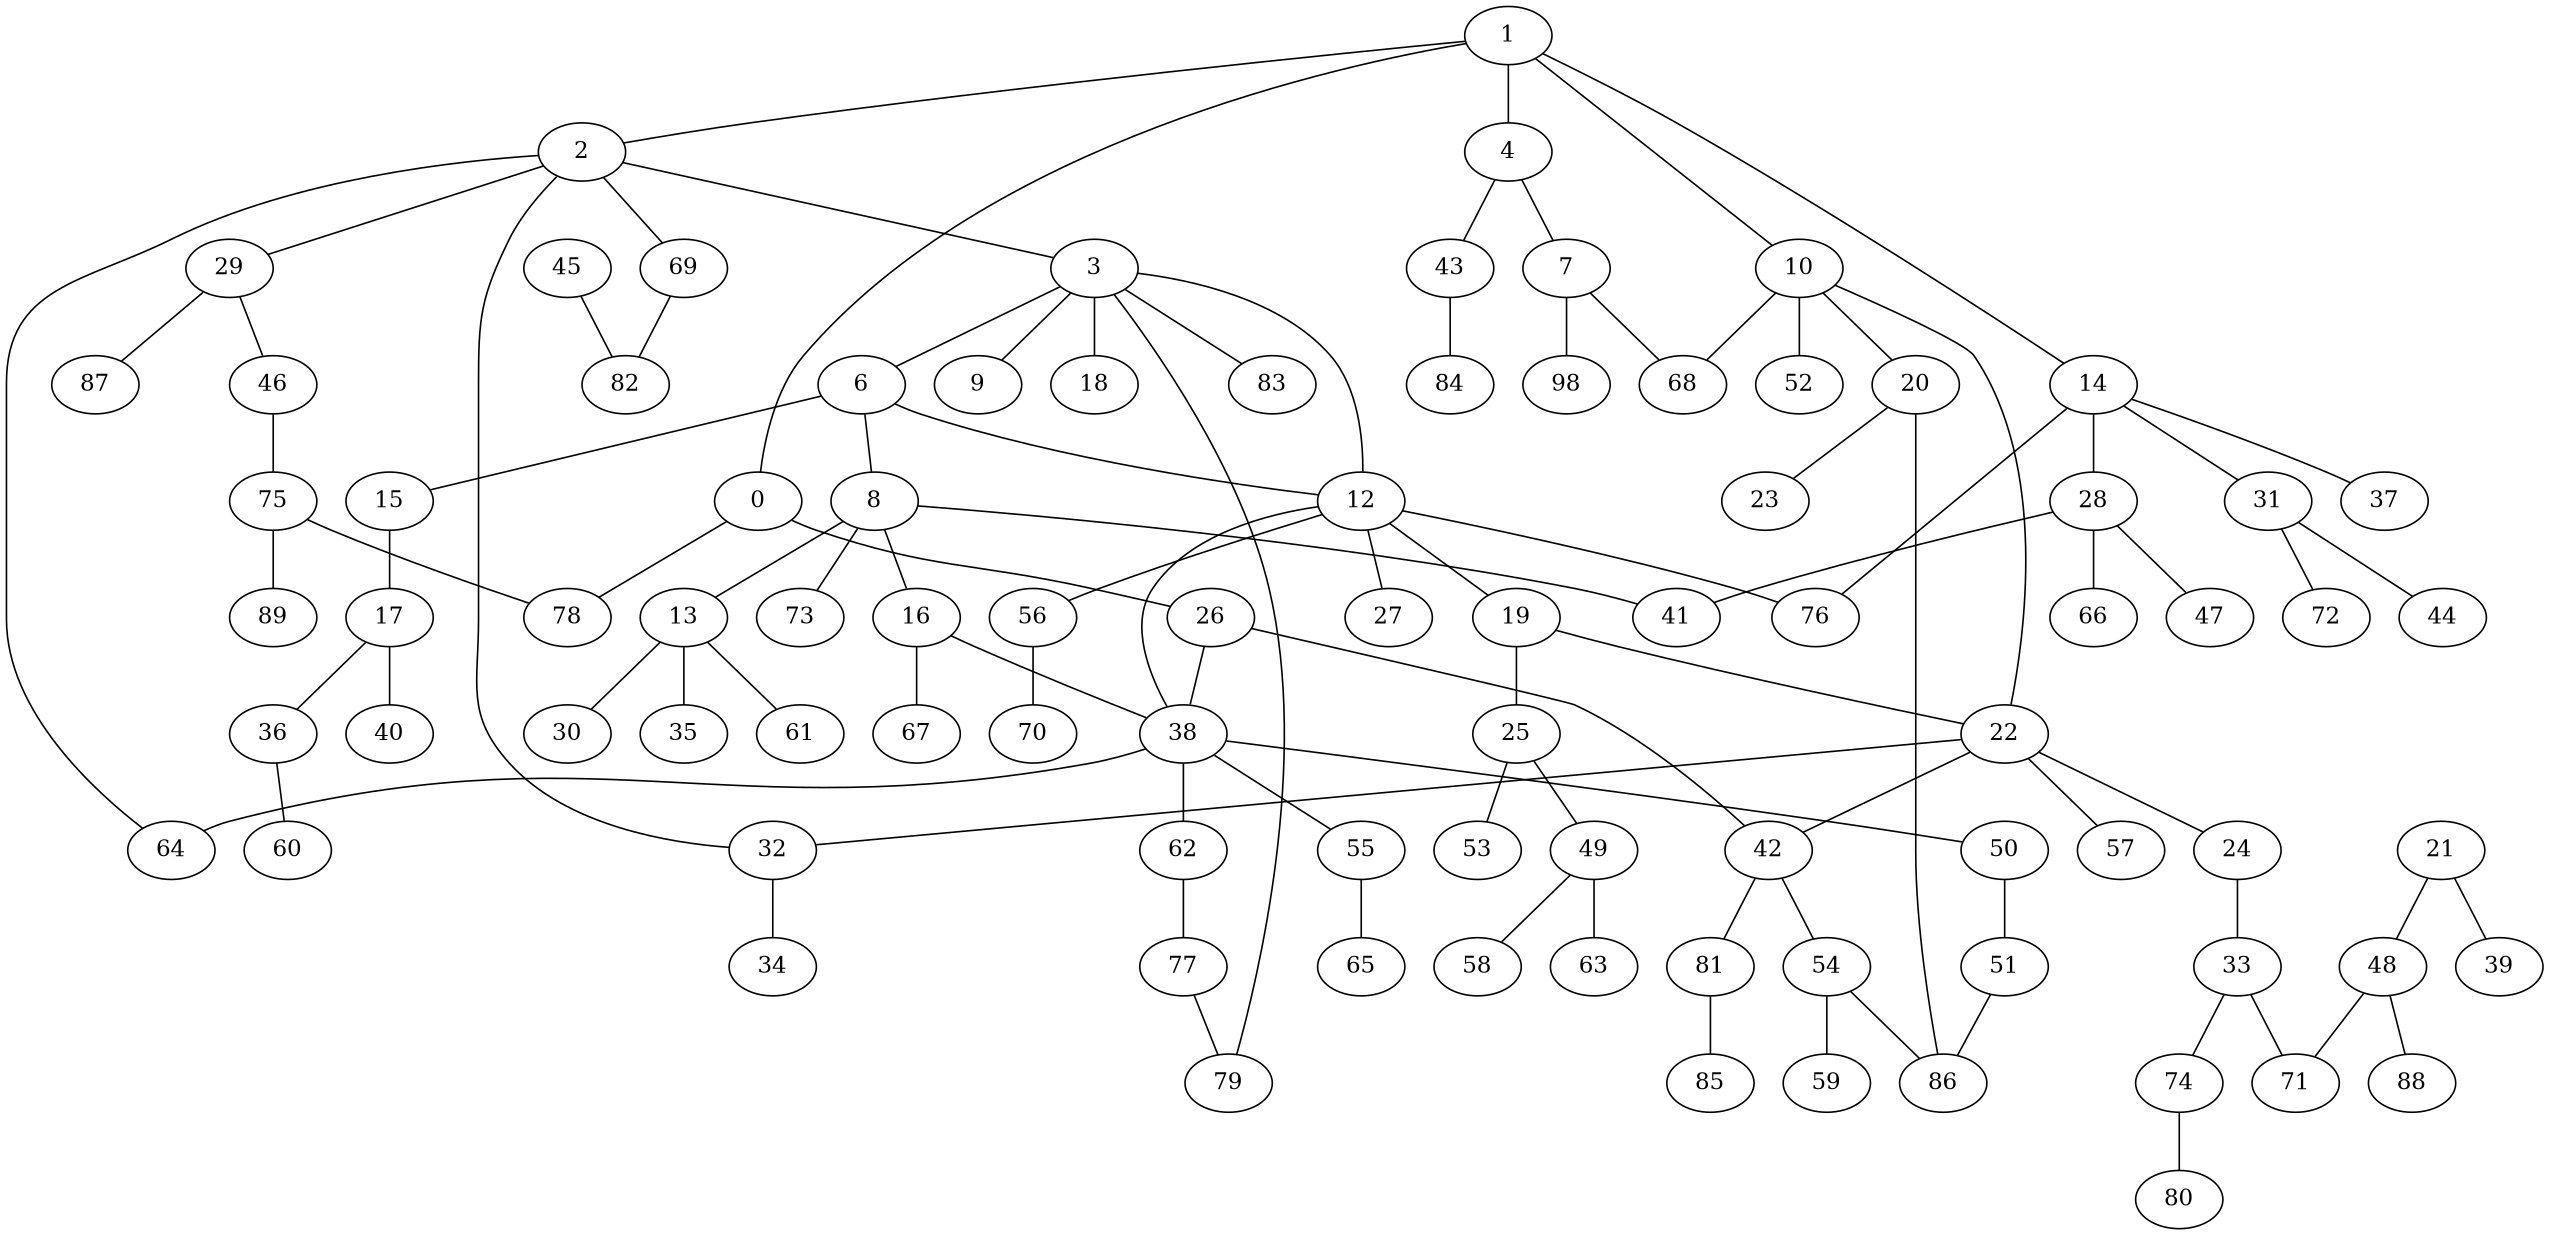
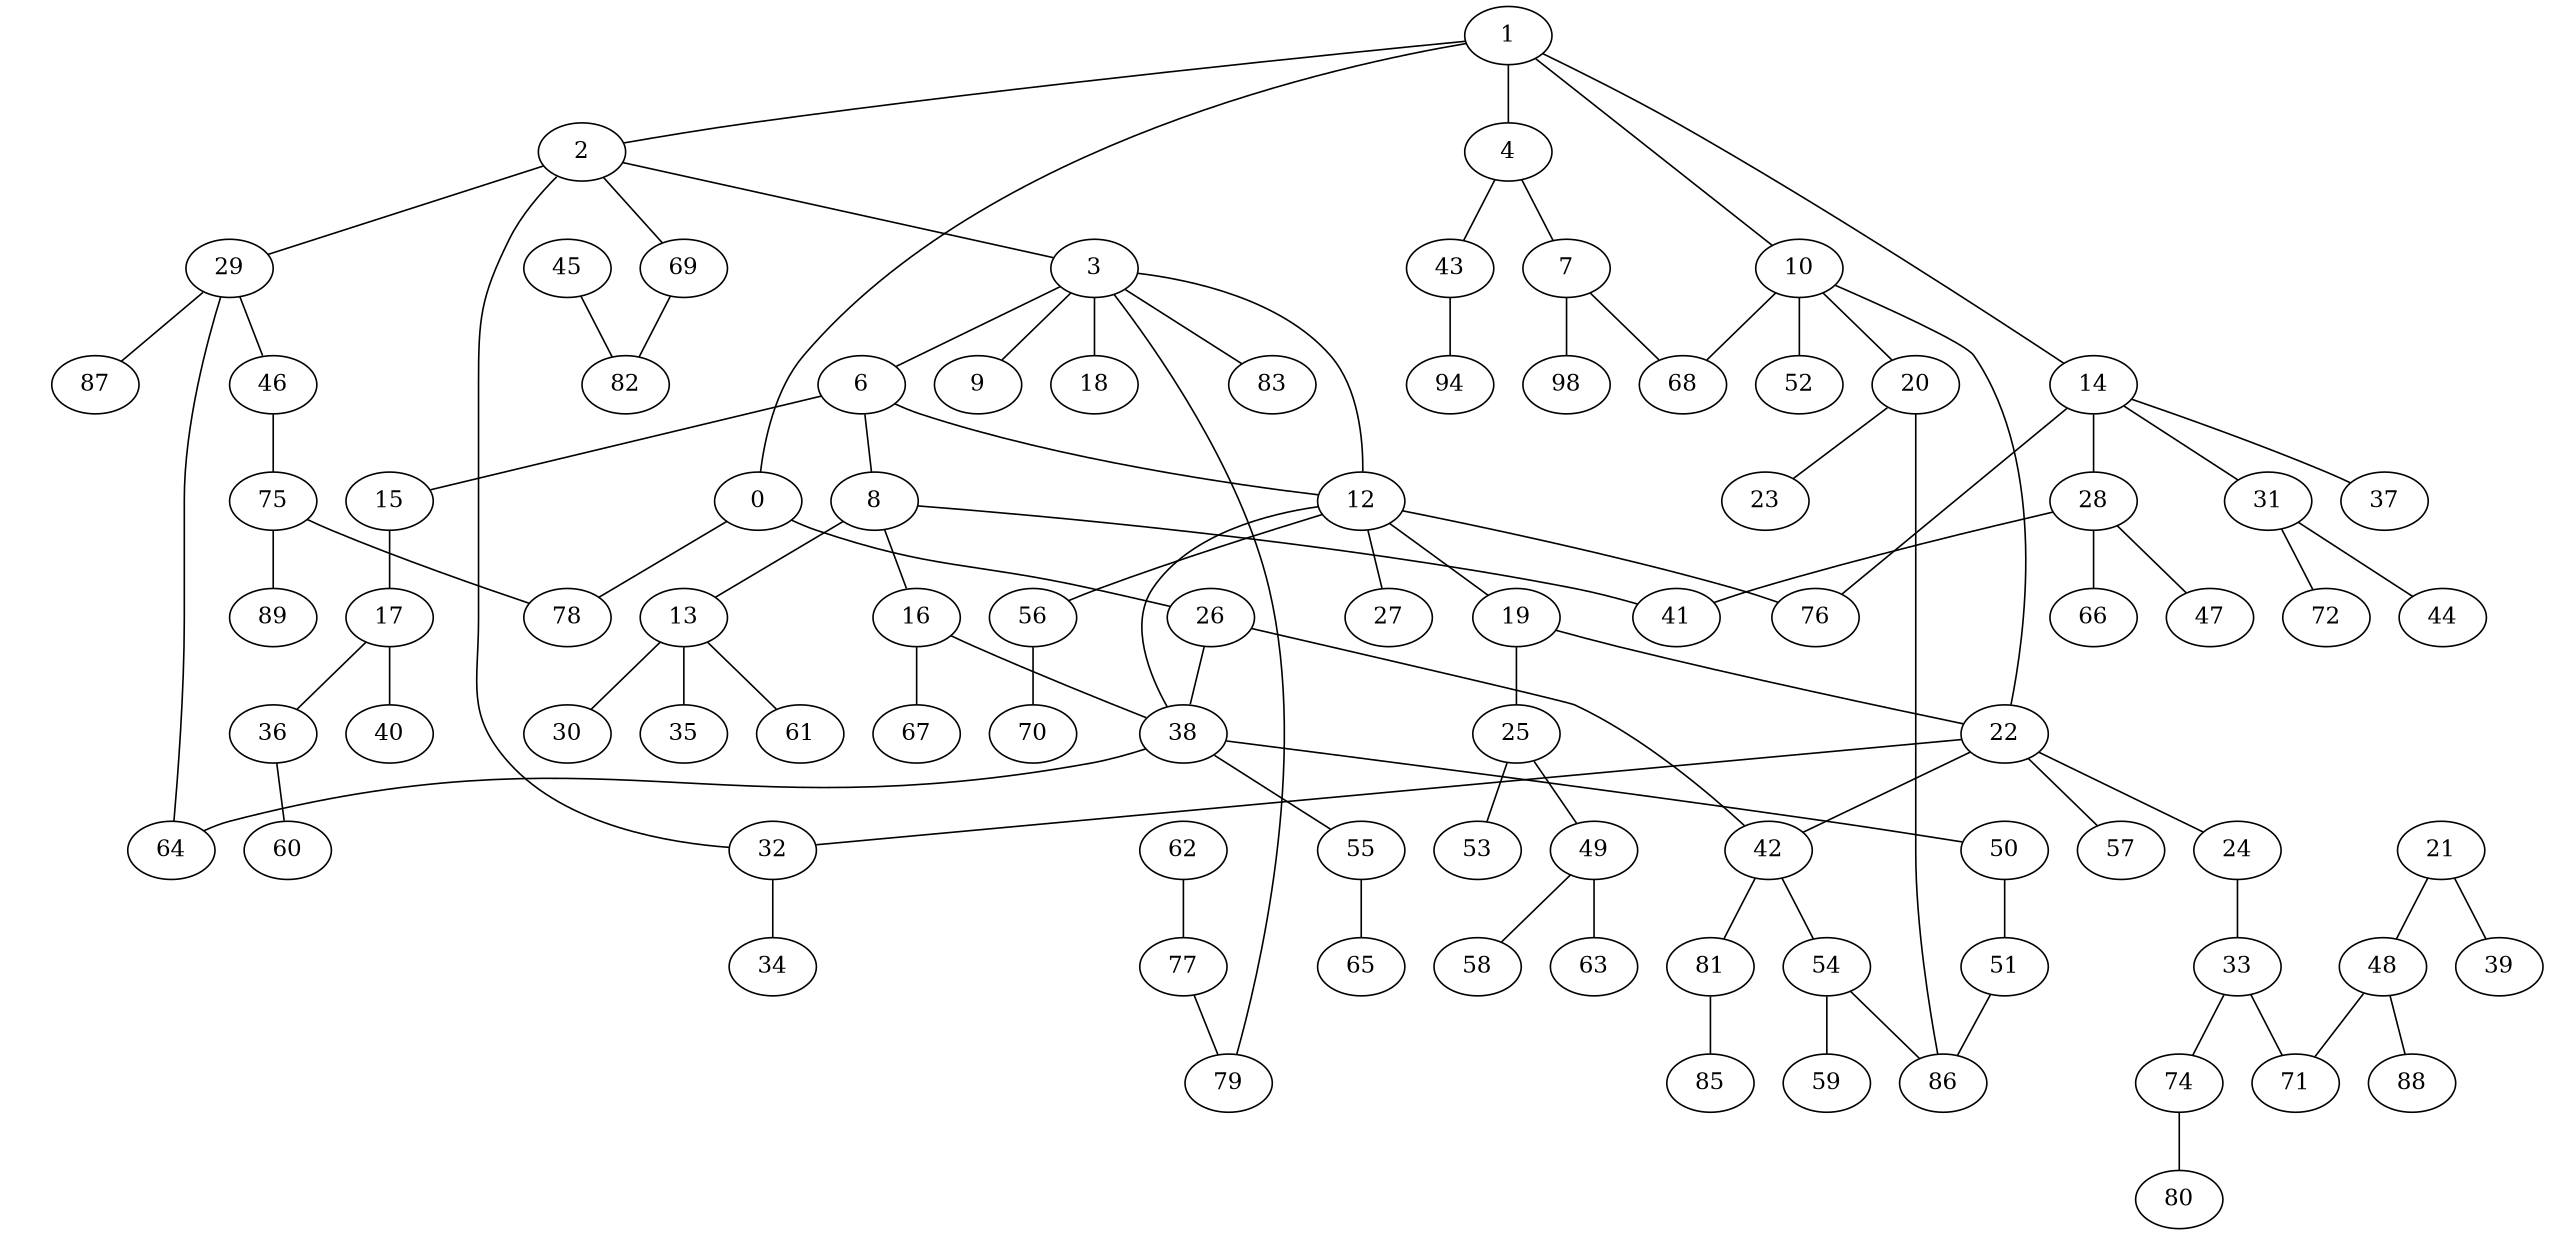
(21, 325) -> (184, 557)
(1450, 385) -> (1450, 385)
(800, 618) -> none
(1183, 792) -> none
